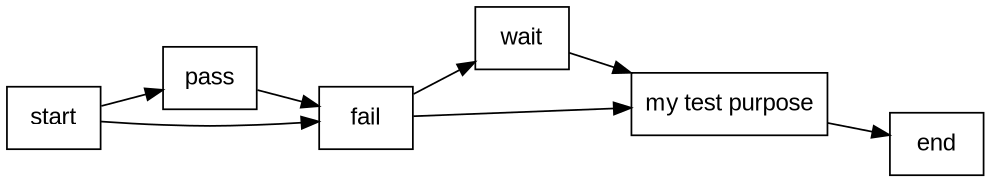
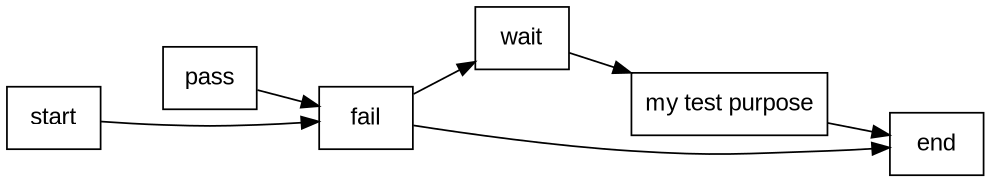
(124, 100) -> none
(513, 112) -> (642, 152)
